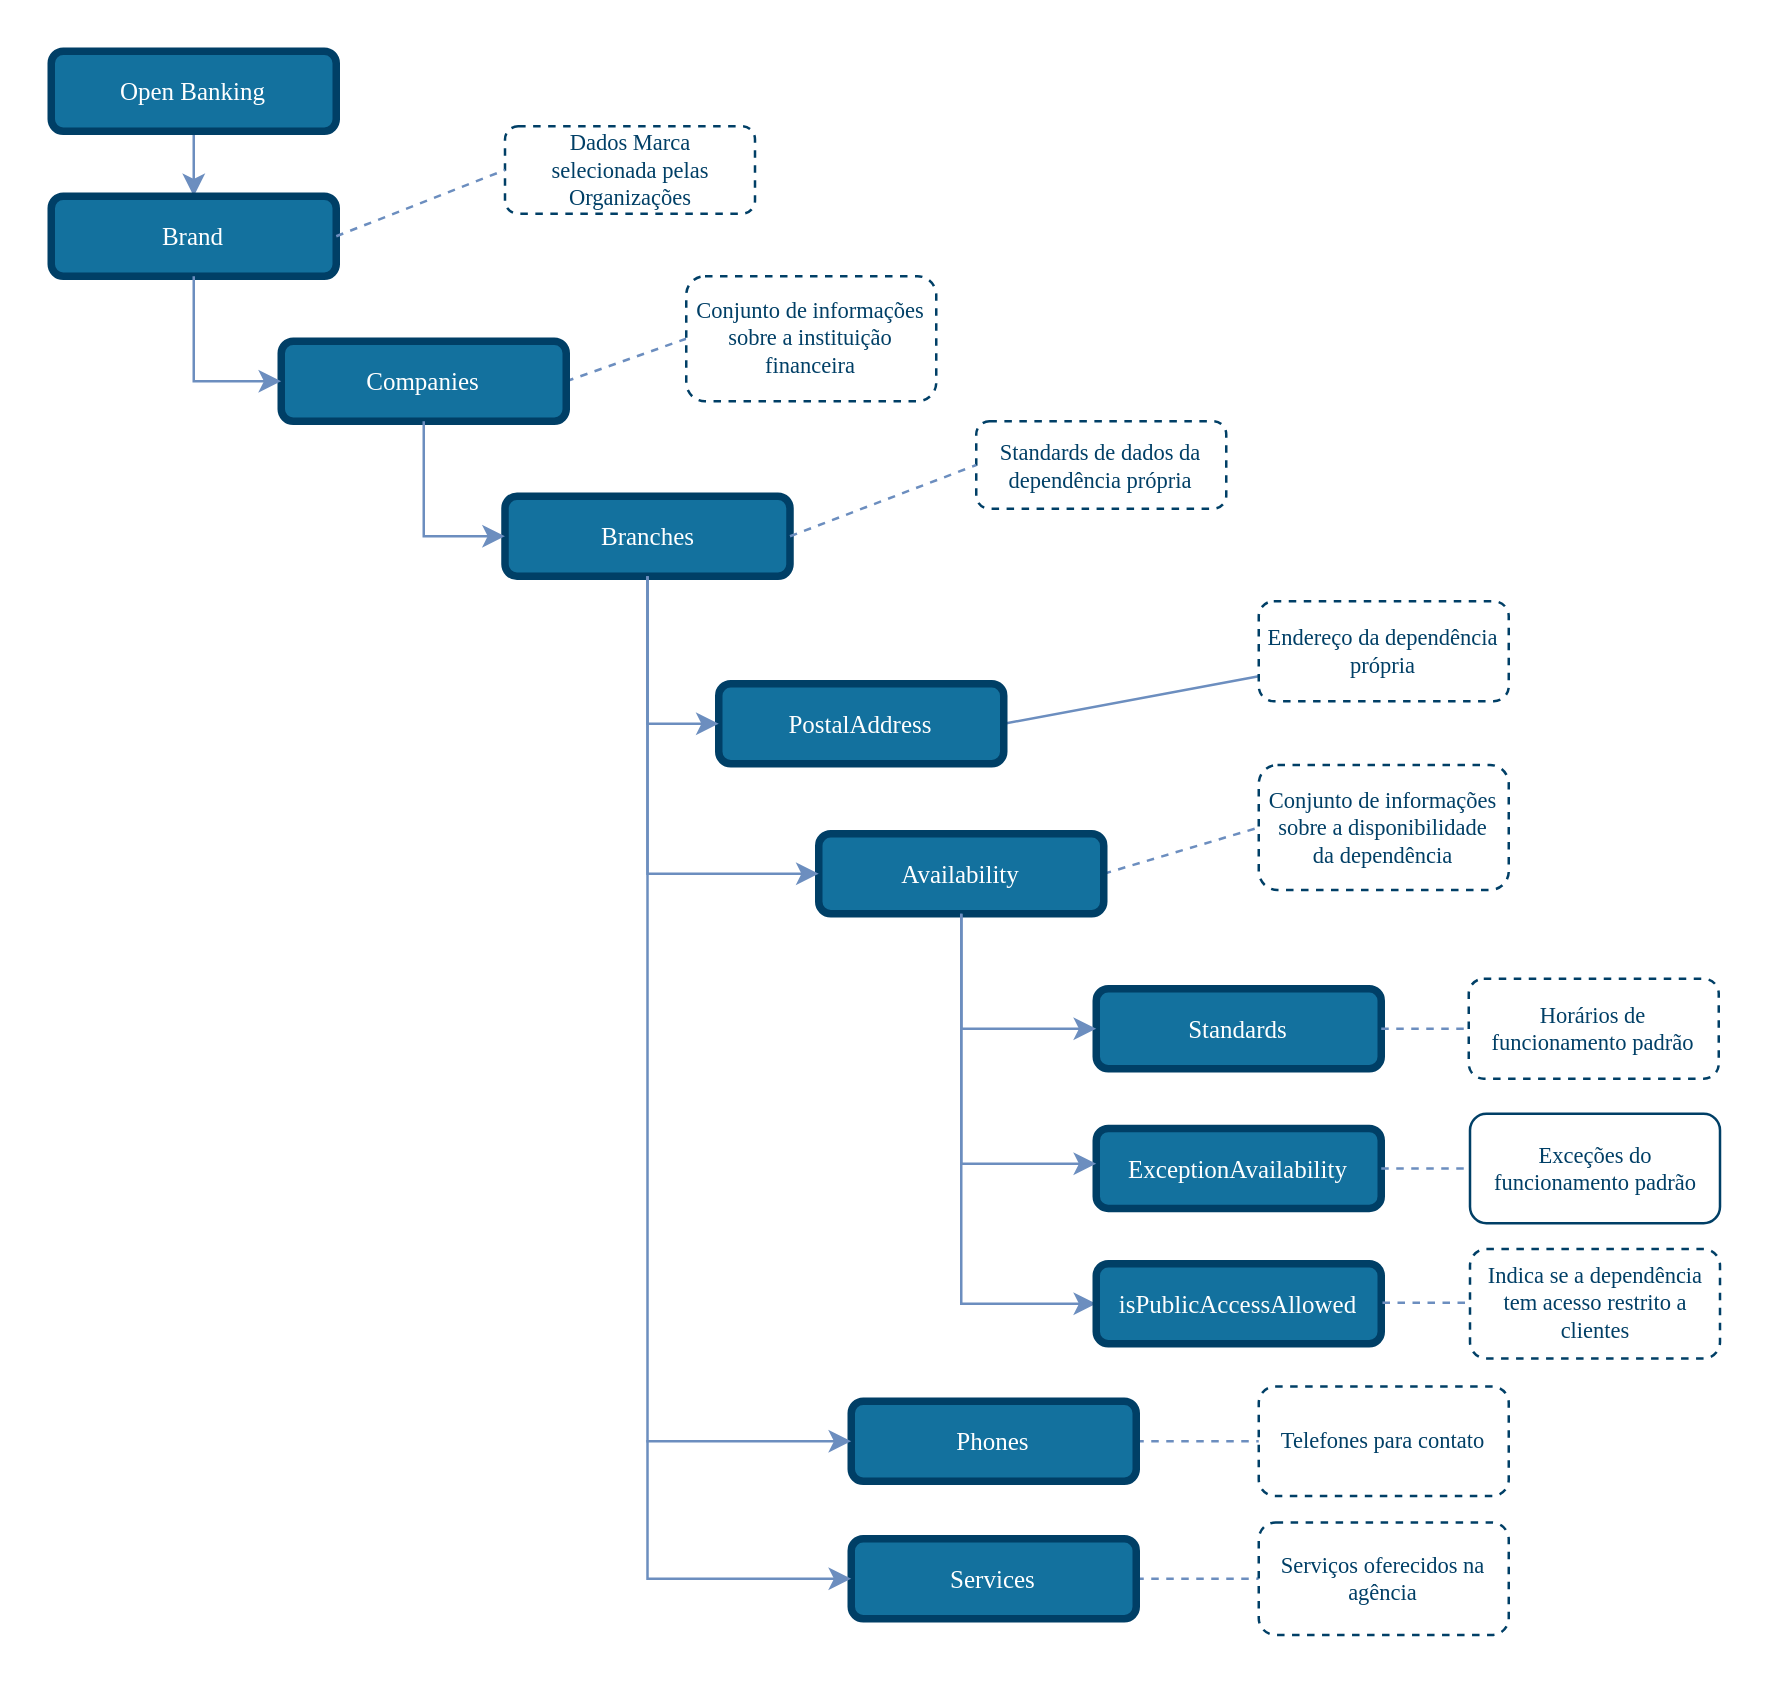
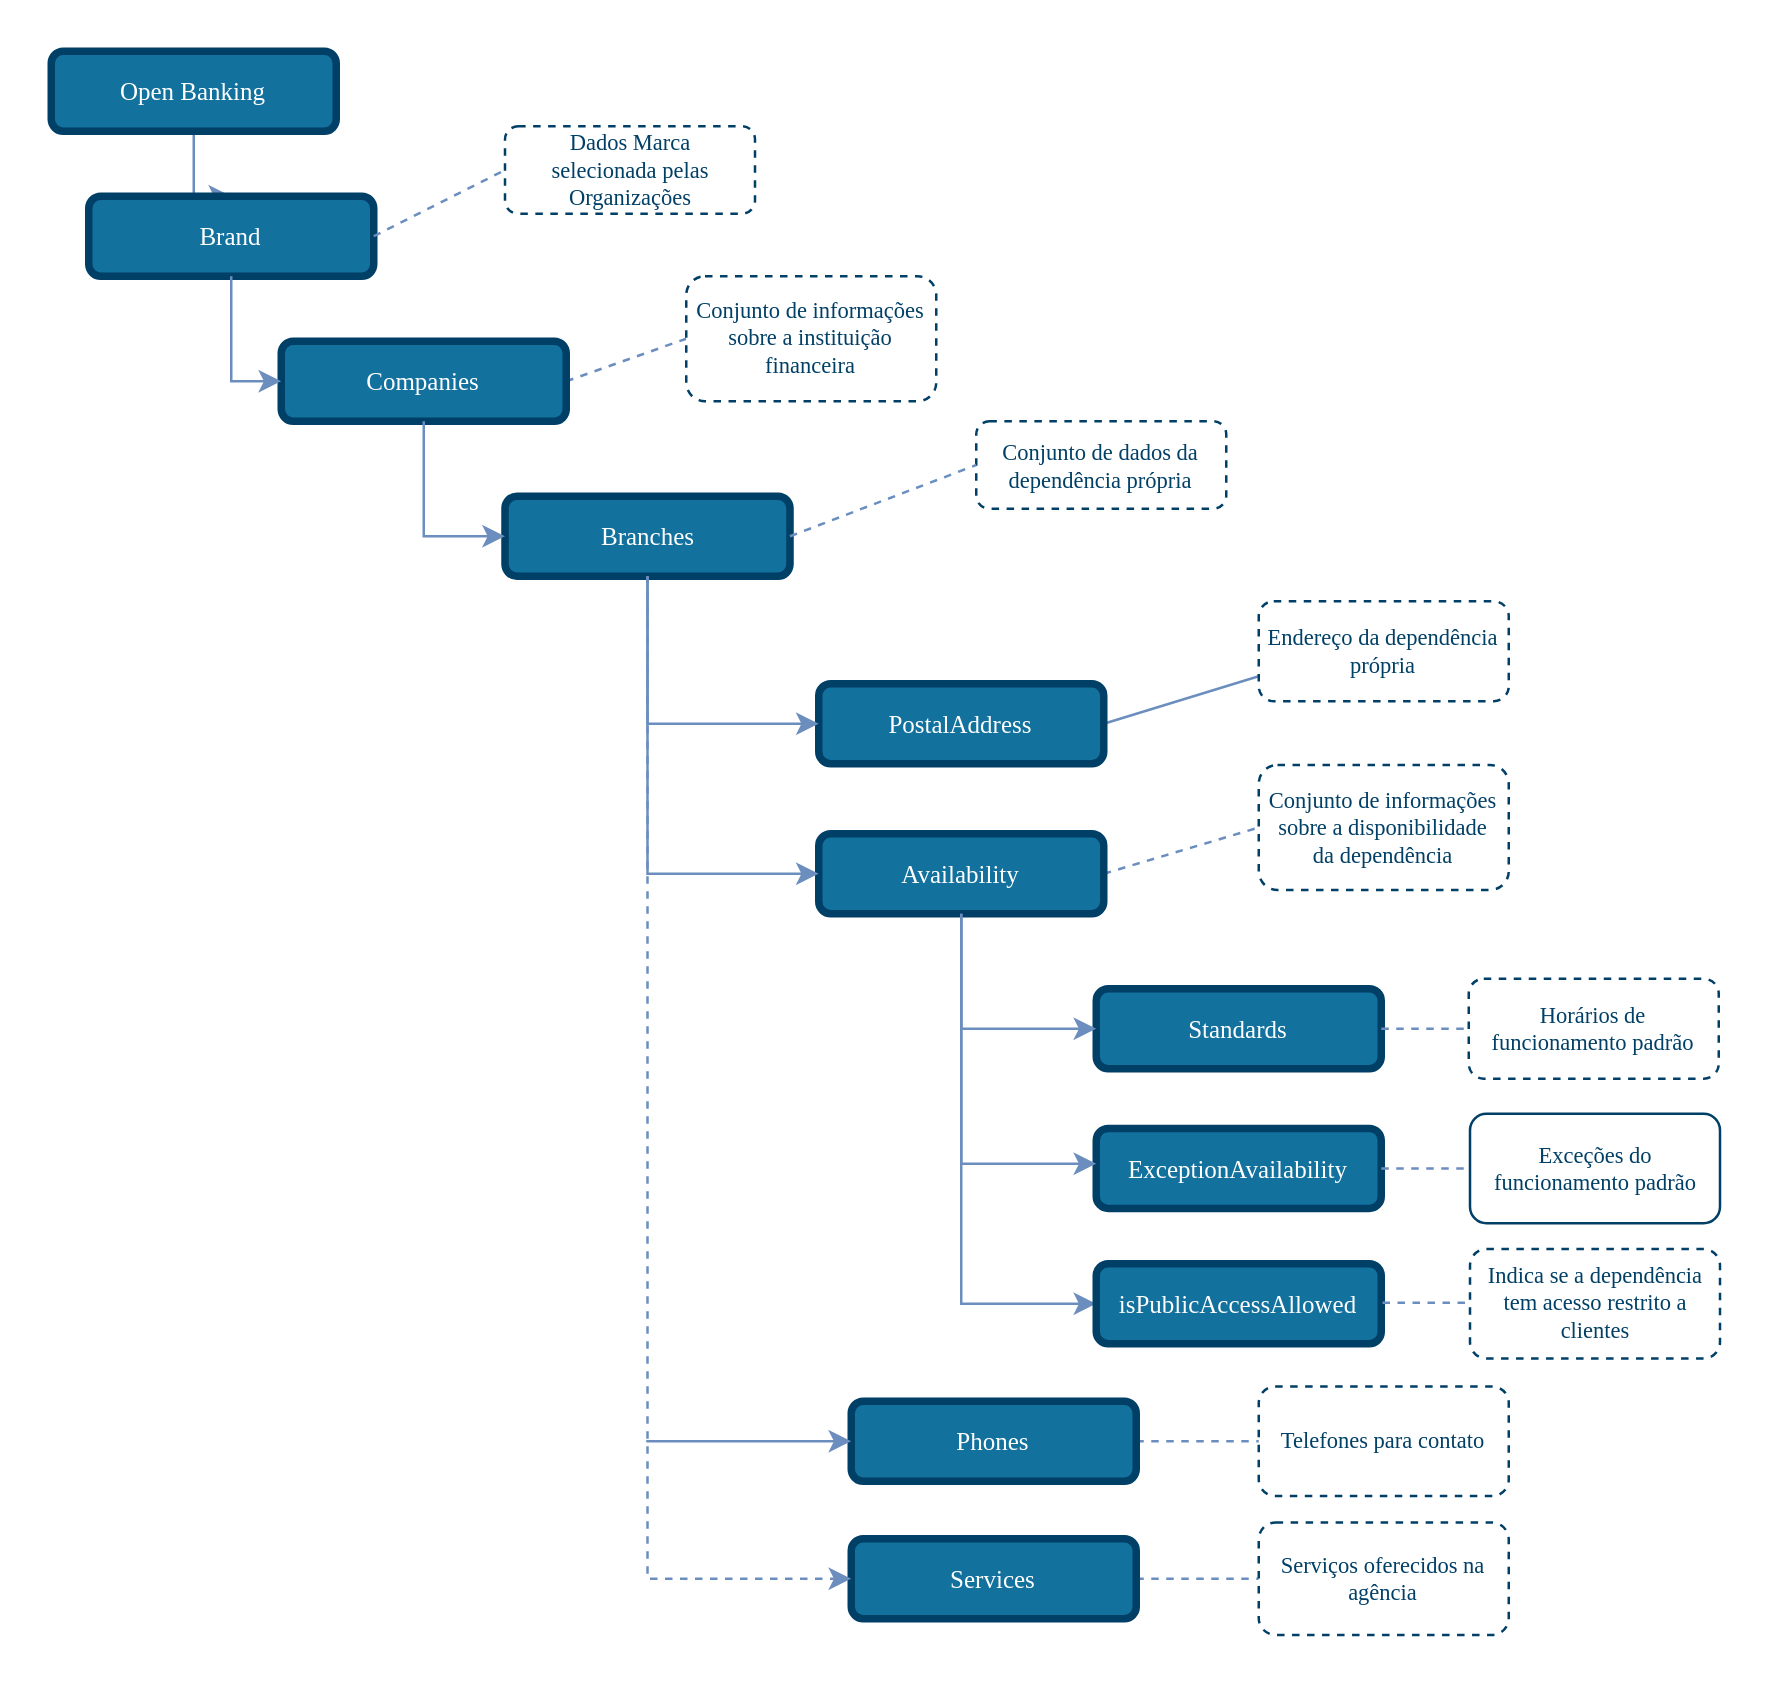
(194, 236) -> (231, 236)
(1101, 466) -> (1101, 466)
(861, 724) -> (961, 724)
(648, 1160) -> (648, 1160)
